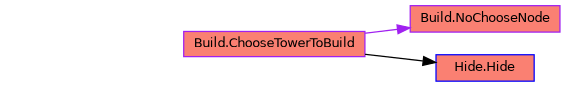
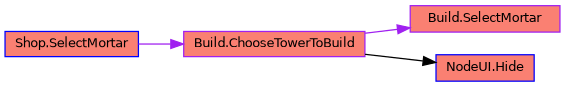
(485, 19) -> (485, 19)
none -> (72, 44)
(485, 68) -> (485, 68)
